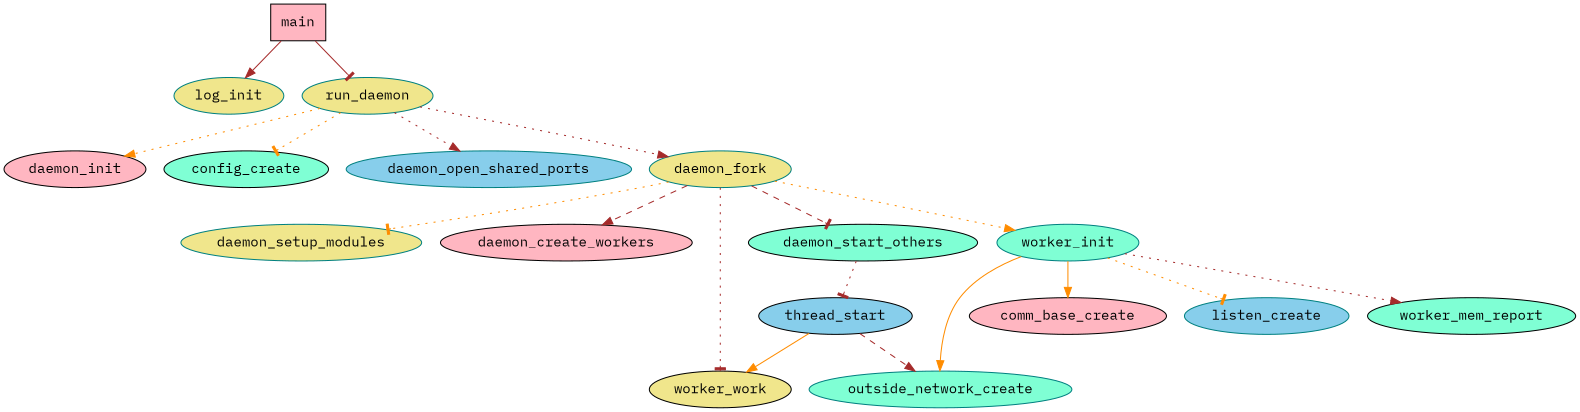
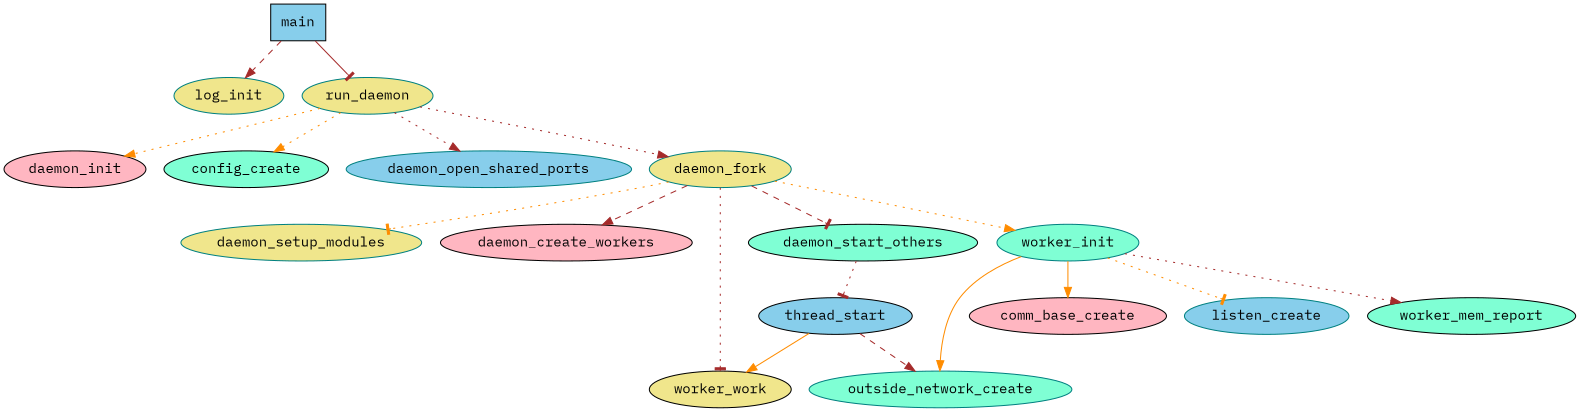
(298, 22) -> (298, 22)
(267, 56) -> (267, 56)
(310, 131) -> (312, 130)
